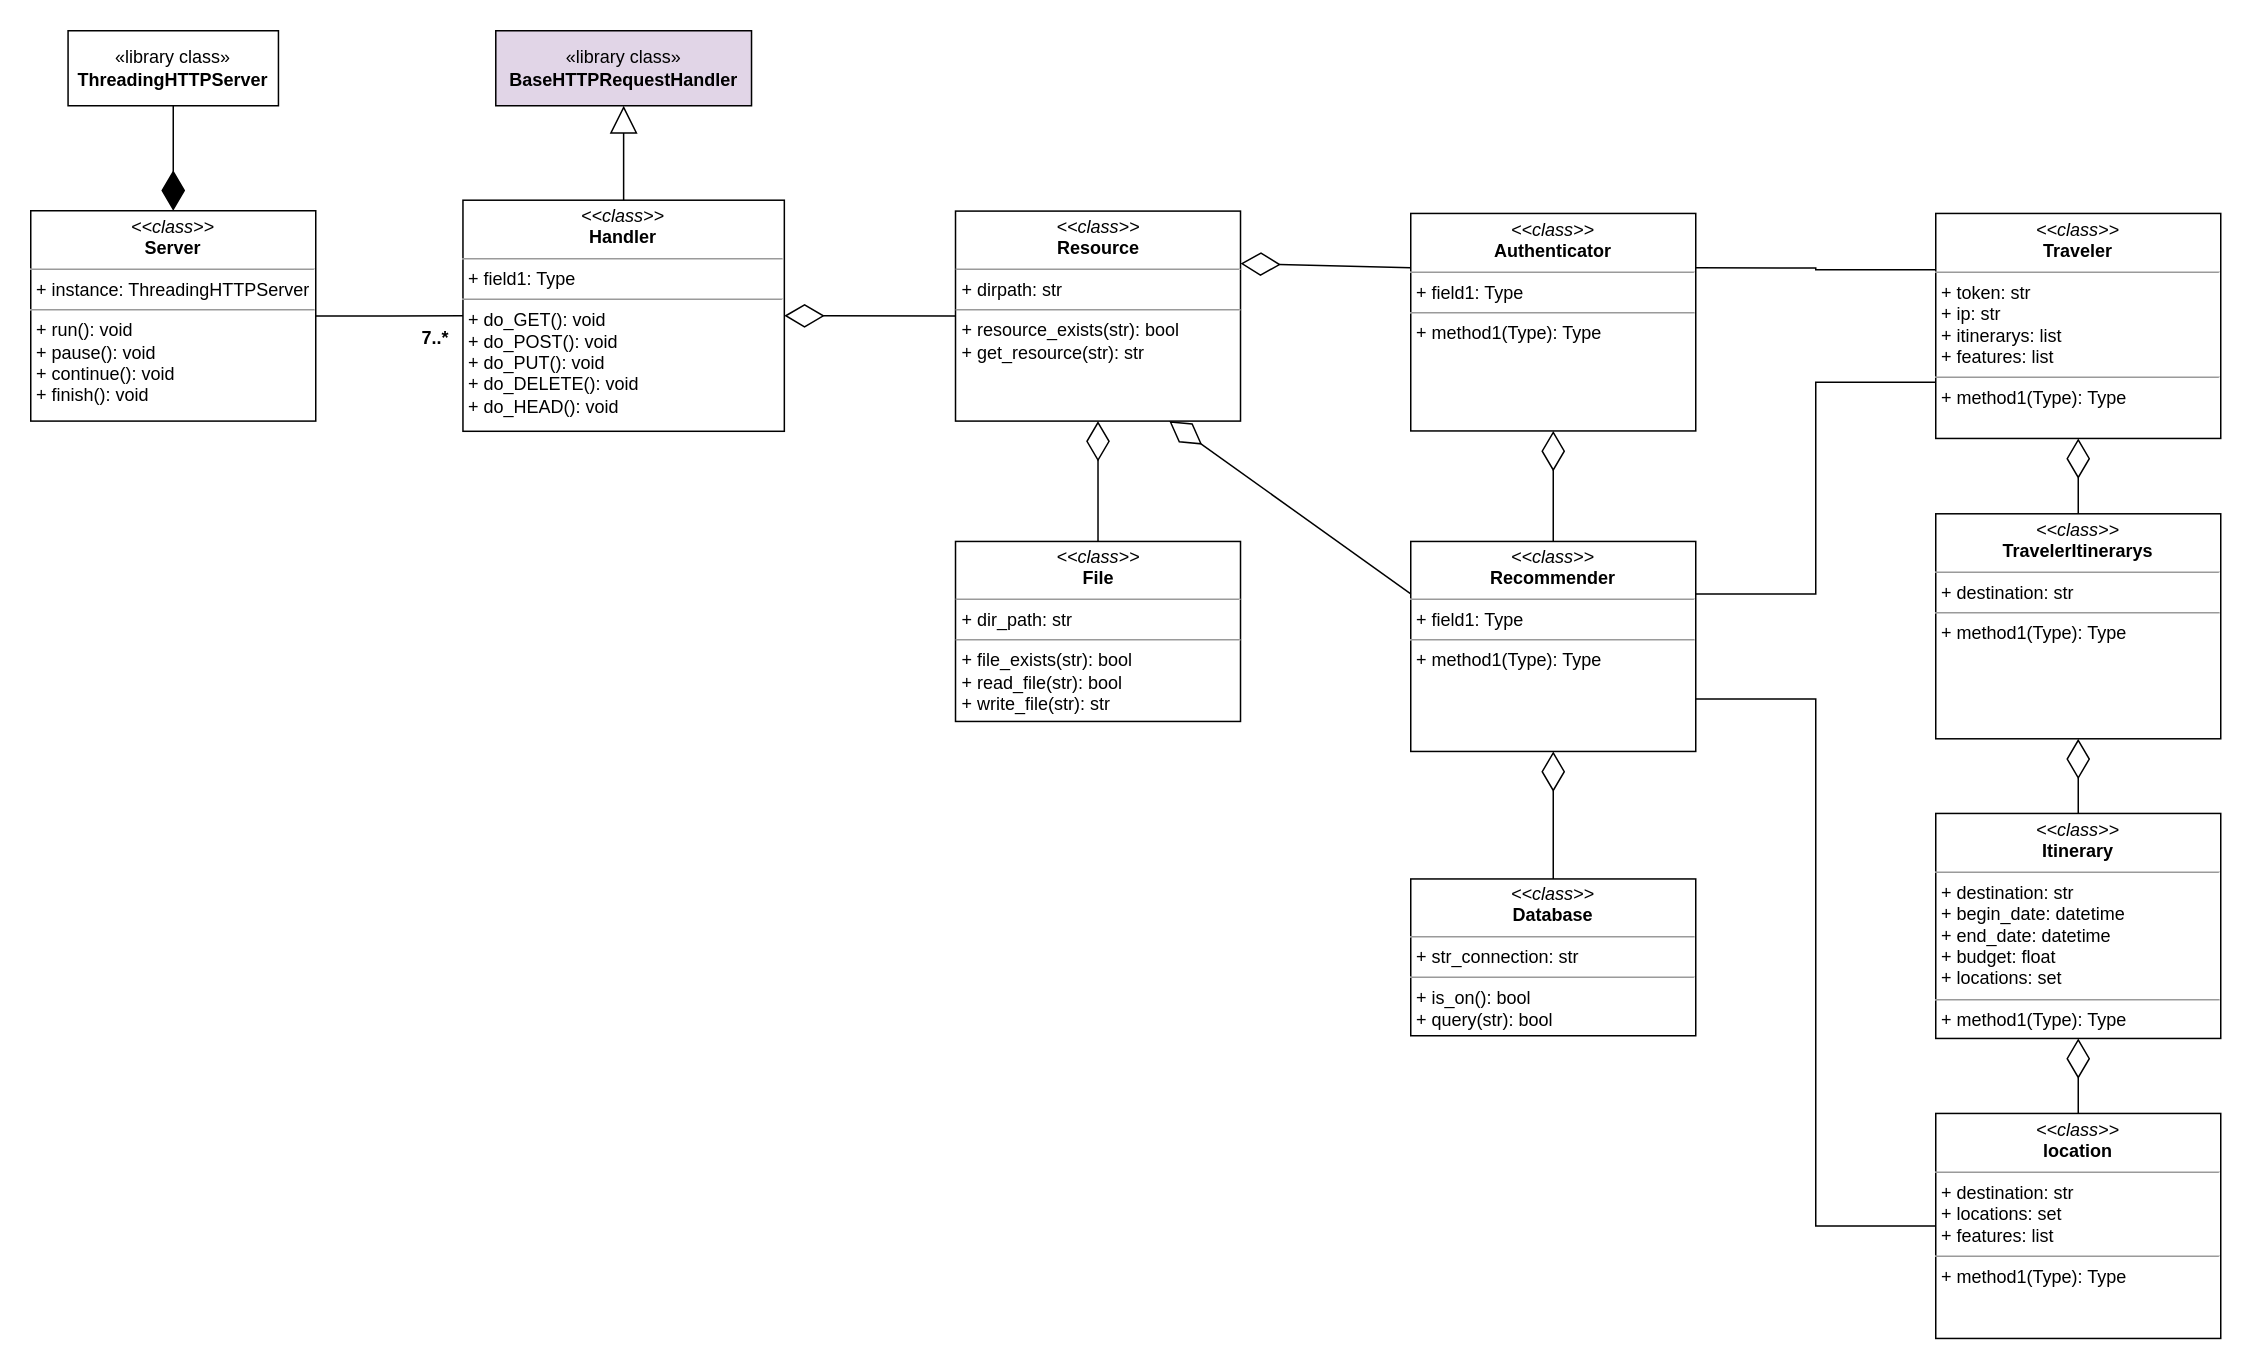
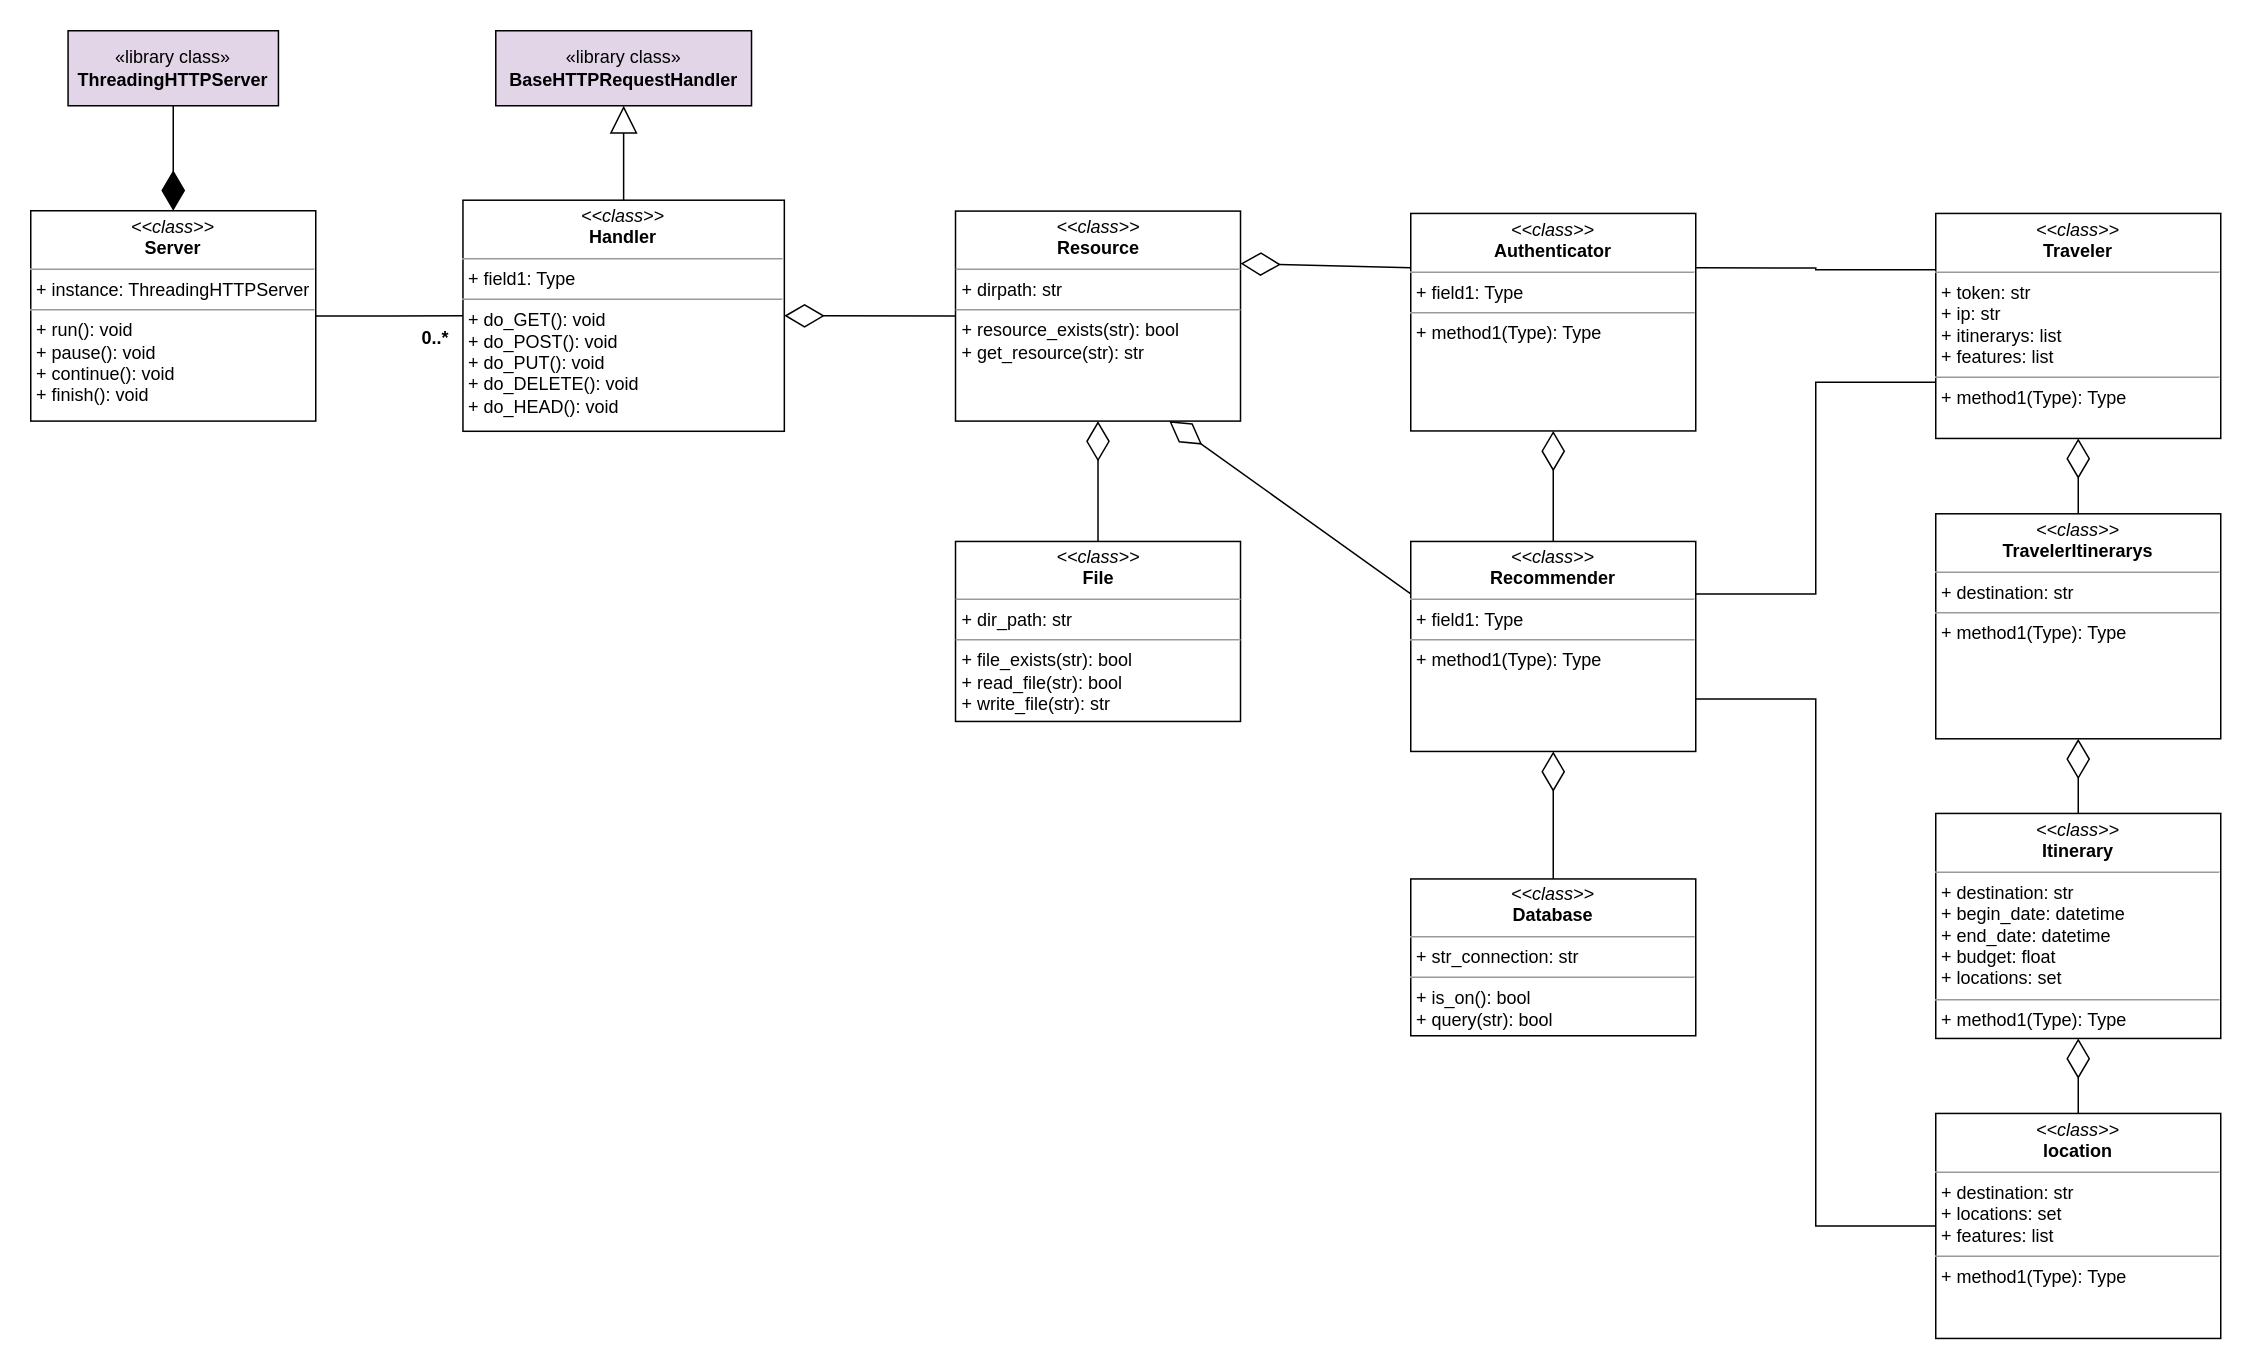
(173, 68) -> (173, 68)
(436, 338) -> (436, 338)
